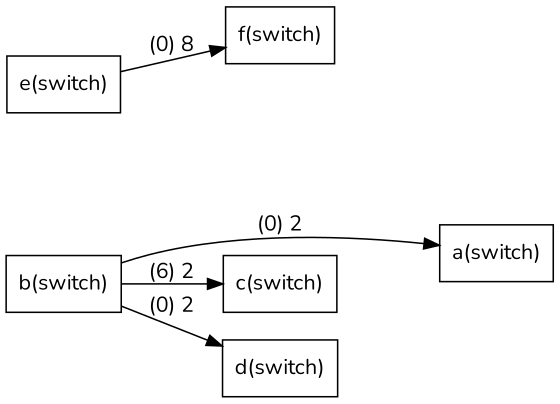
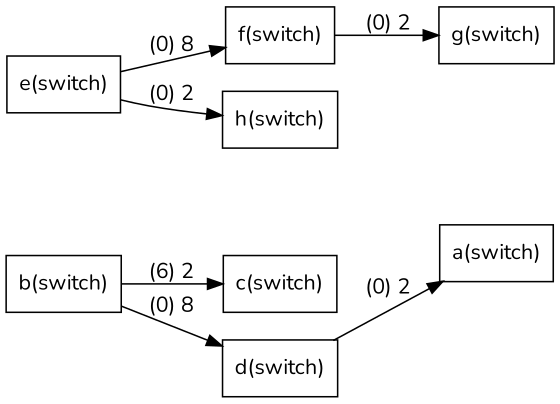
none -> (496, 35)
none -> (280, 120)
(272, 238) -> (381, 315)
(172, 306) -> (172, 306)
